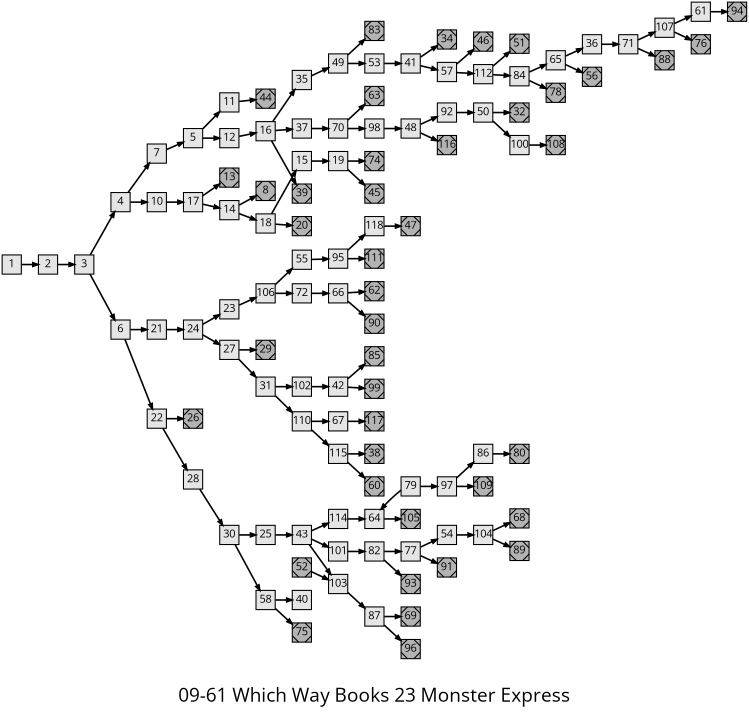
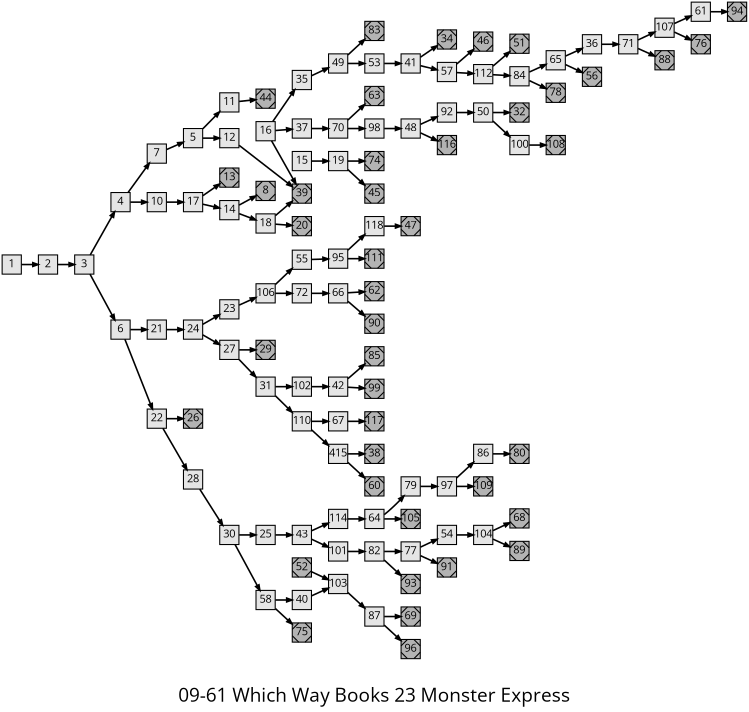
(245, 135) -> (263, 164)
(282, 195) -> (282, 210)
(338, 454) -> (338, 454)
(393, 497) -> (392, 508)
(318, 557) -> (317, 593)
